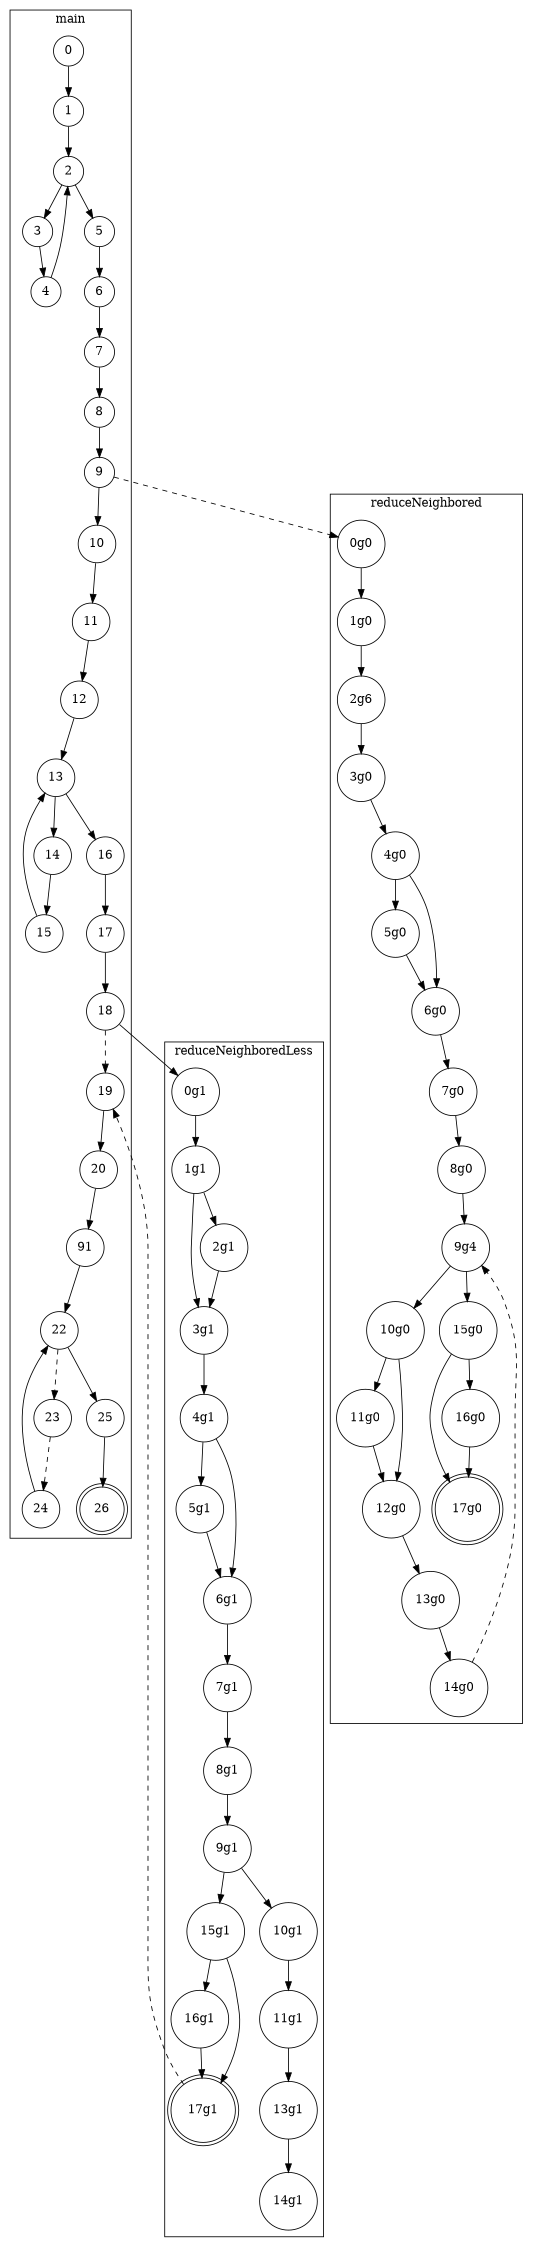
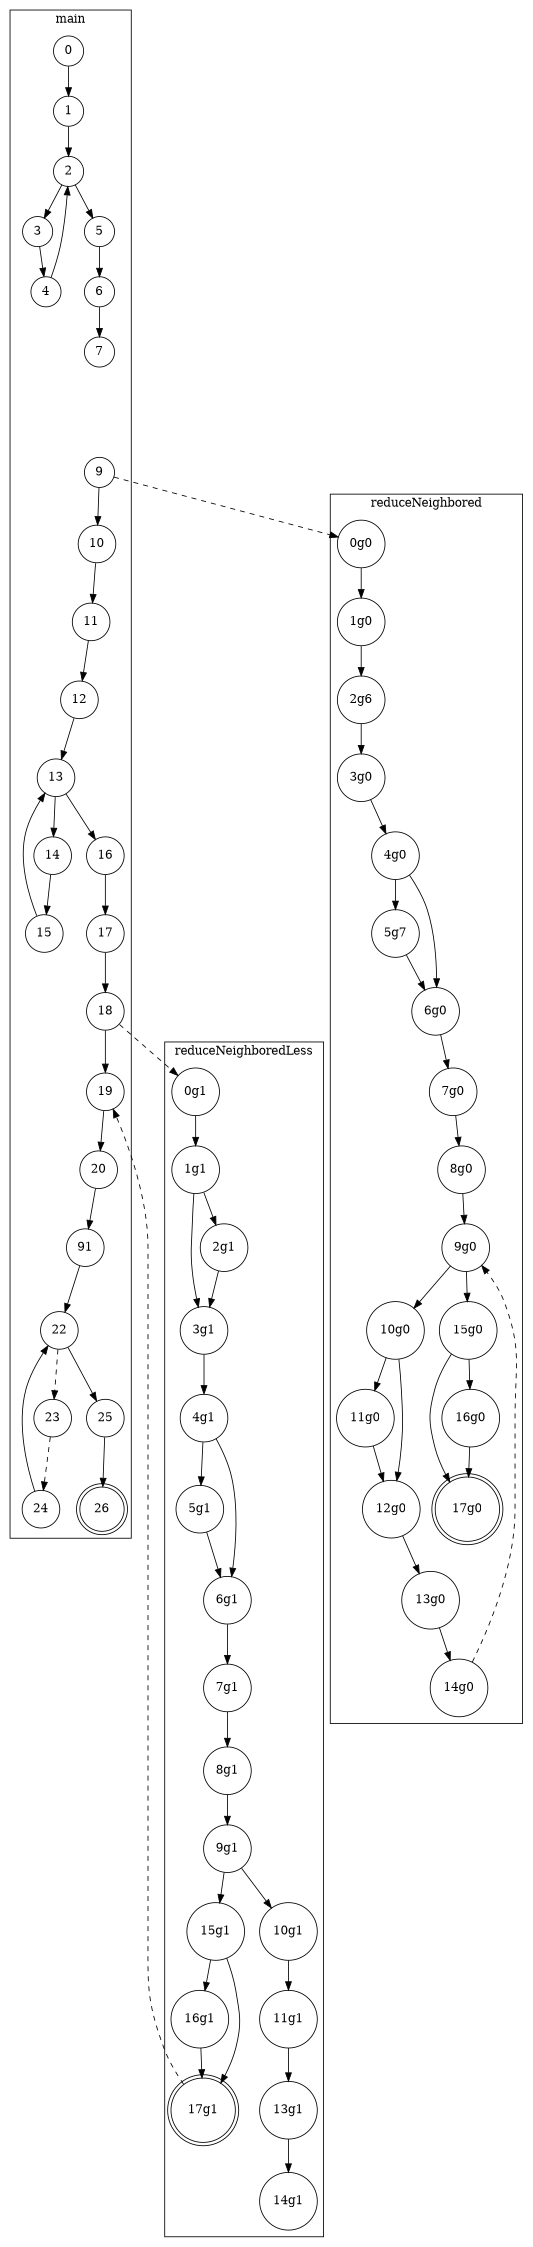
(99, 412) -> none
(395, 934) -> (395, 934)
(105, 1047) -> (105, 1047)
(146, 1047) -> (146, 1047)
(466, 1248) -> (466, 1248)
